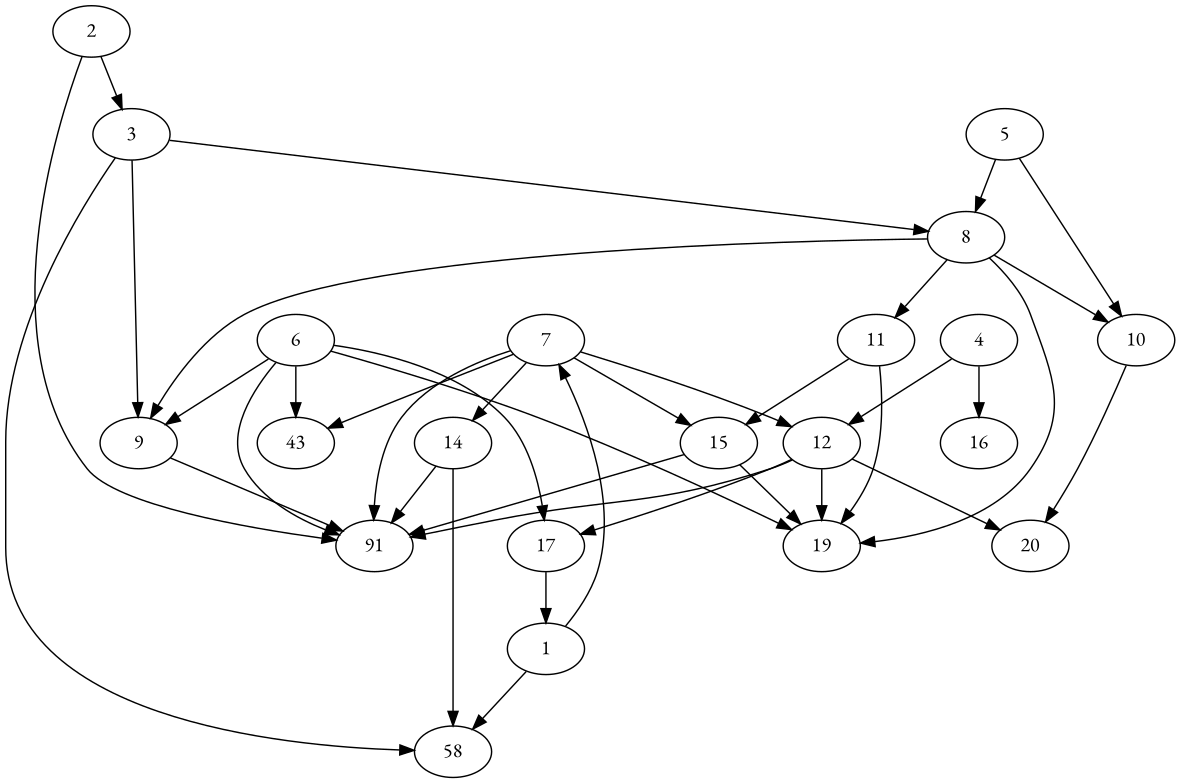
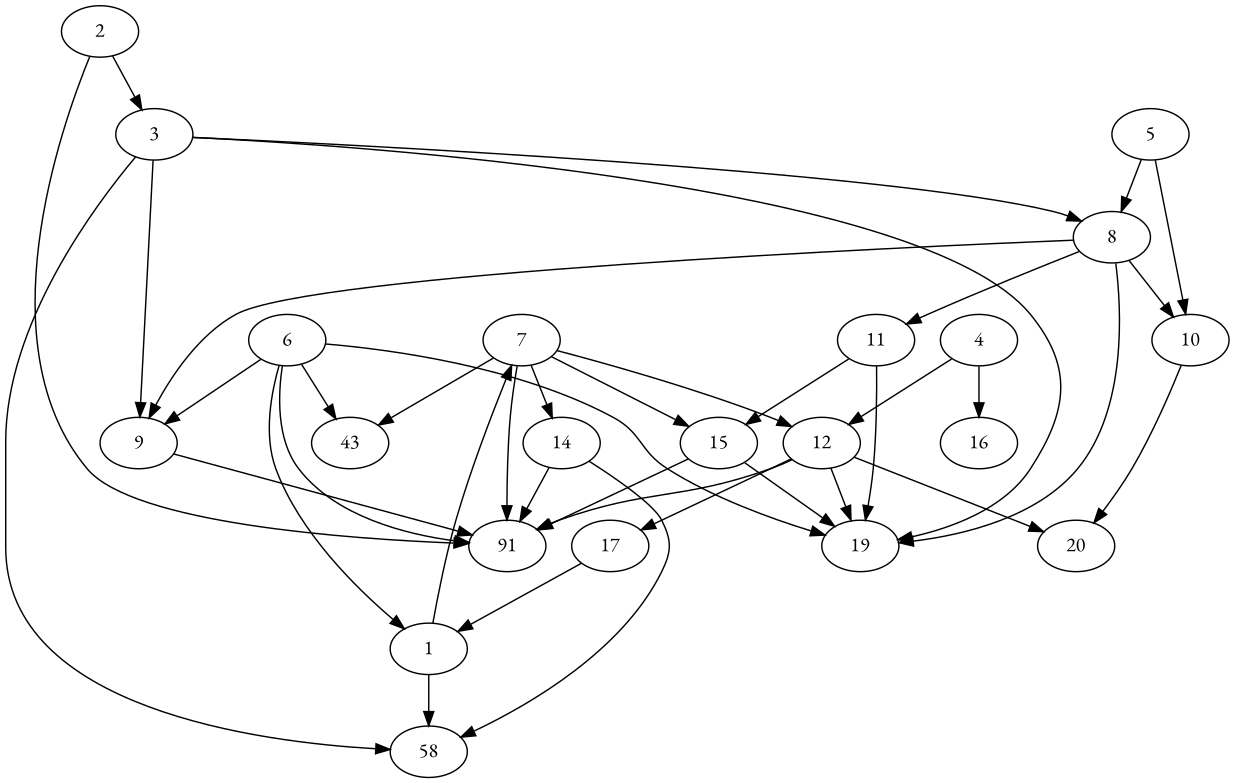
none -> (776, 207)
(437, 373) -> (295, 508)
